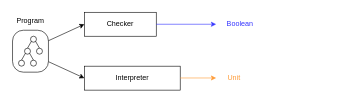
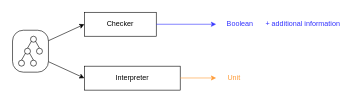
(30, 21) -> none
none -> (303, 24)
